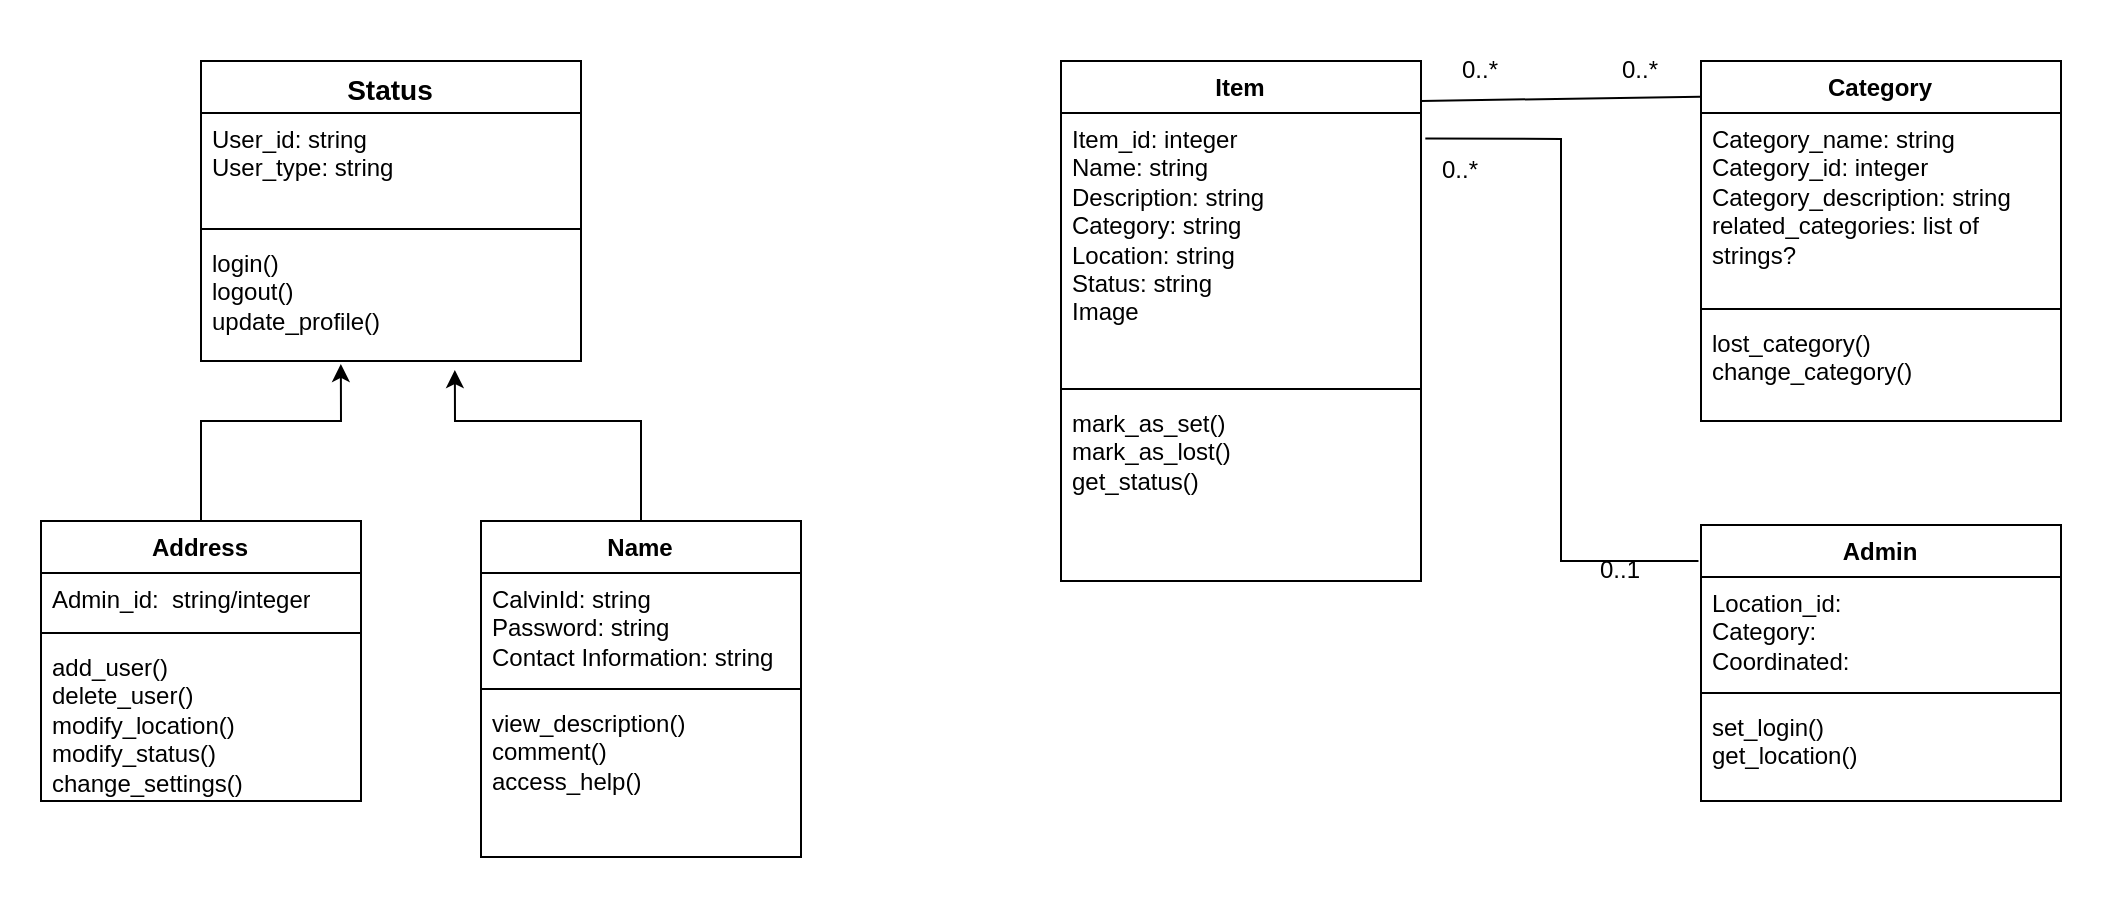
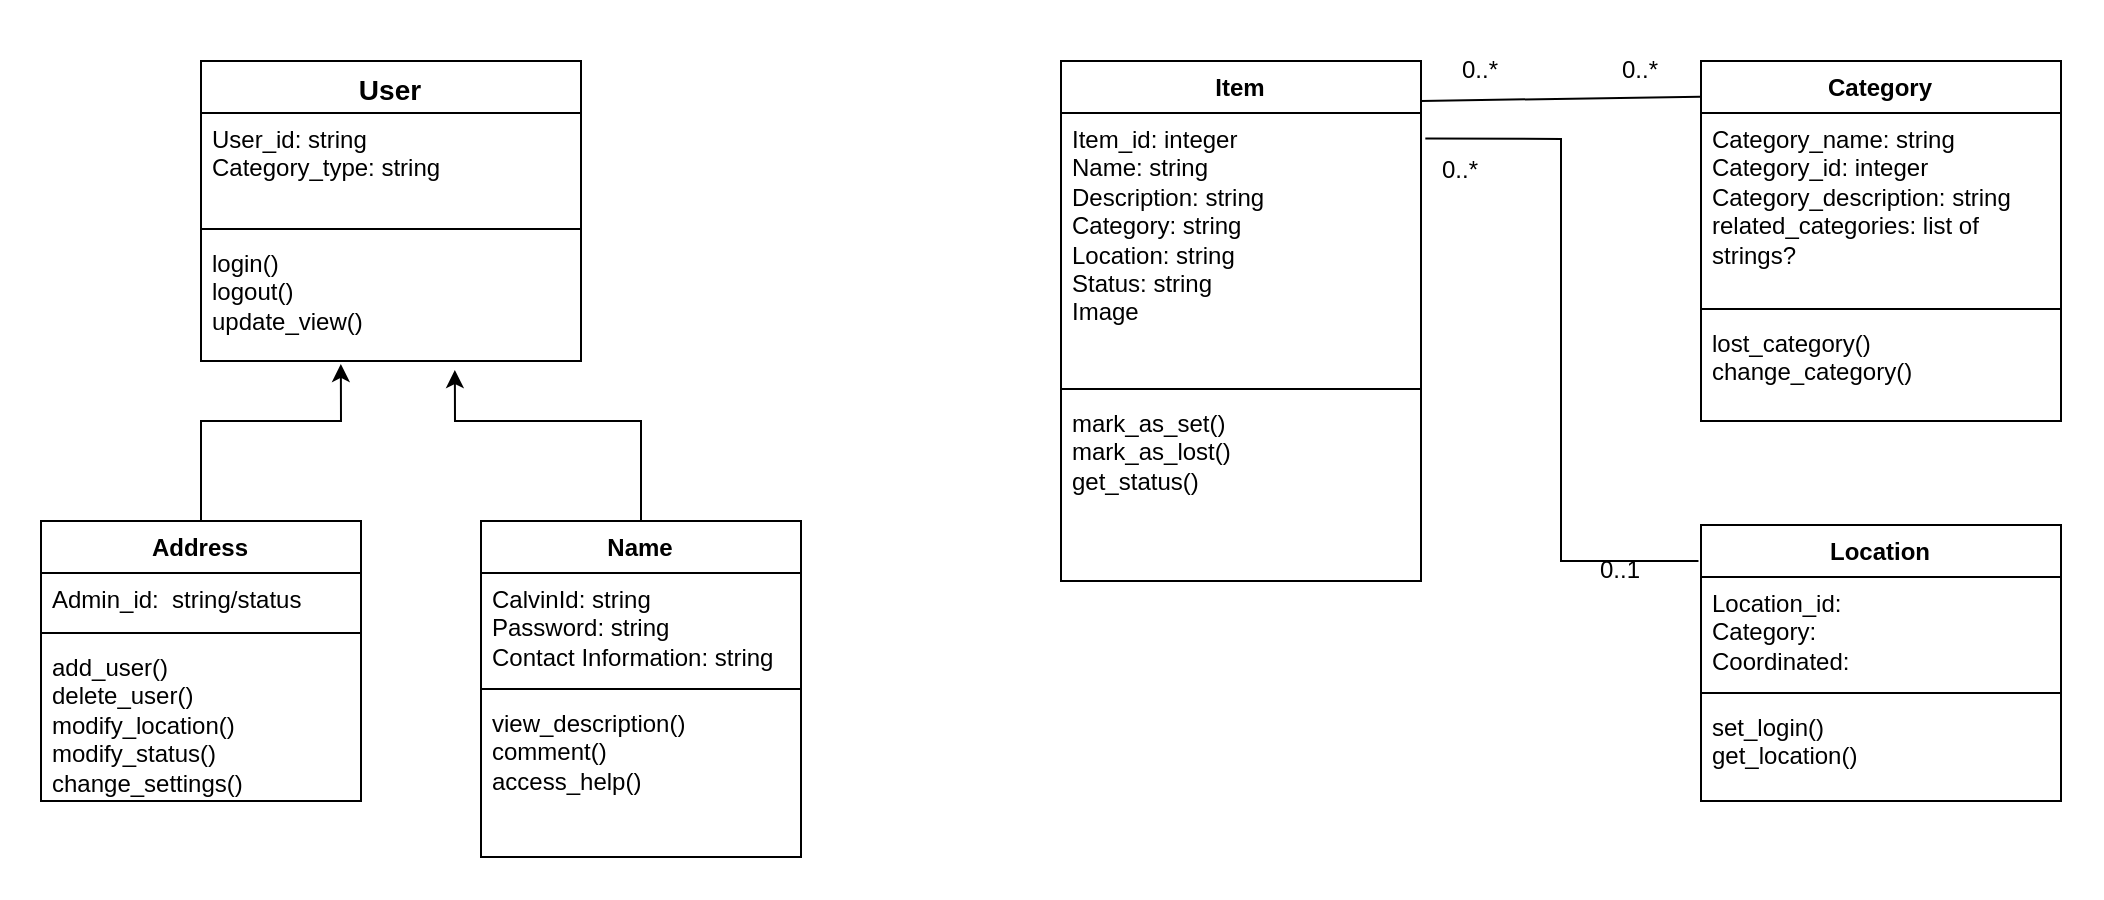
(391, 89) -> (391, 89)
(318, 156) -> (345, 156)
(314, 294) -> (297, 294)
(1881, 553) -> (1881, 553)
(202, 601) -> (199, 601)
